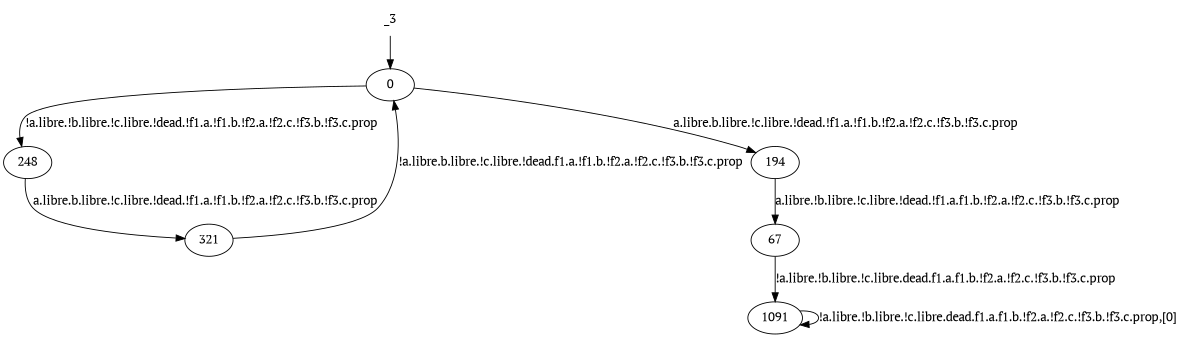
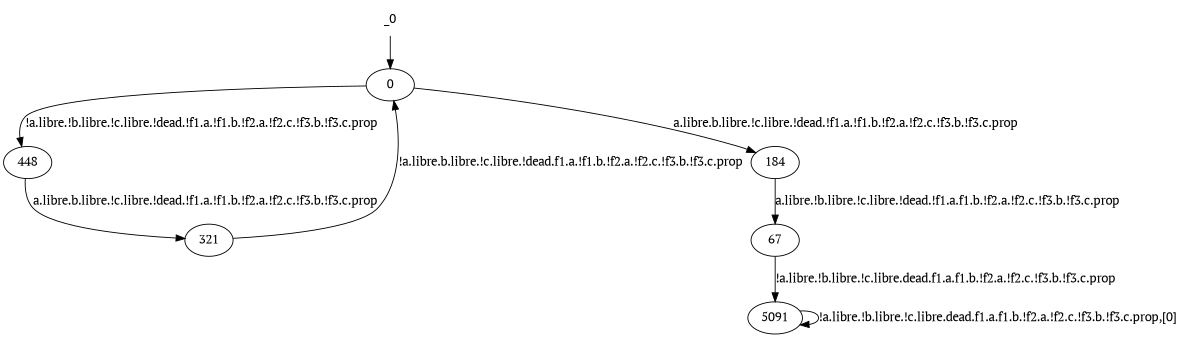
(390, 20) -> (390, 20)
(28, 163) -> (28, 163)
(775, 163) -> (775, 163)
(775, 318) -> (775, 318)
